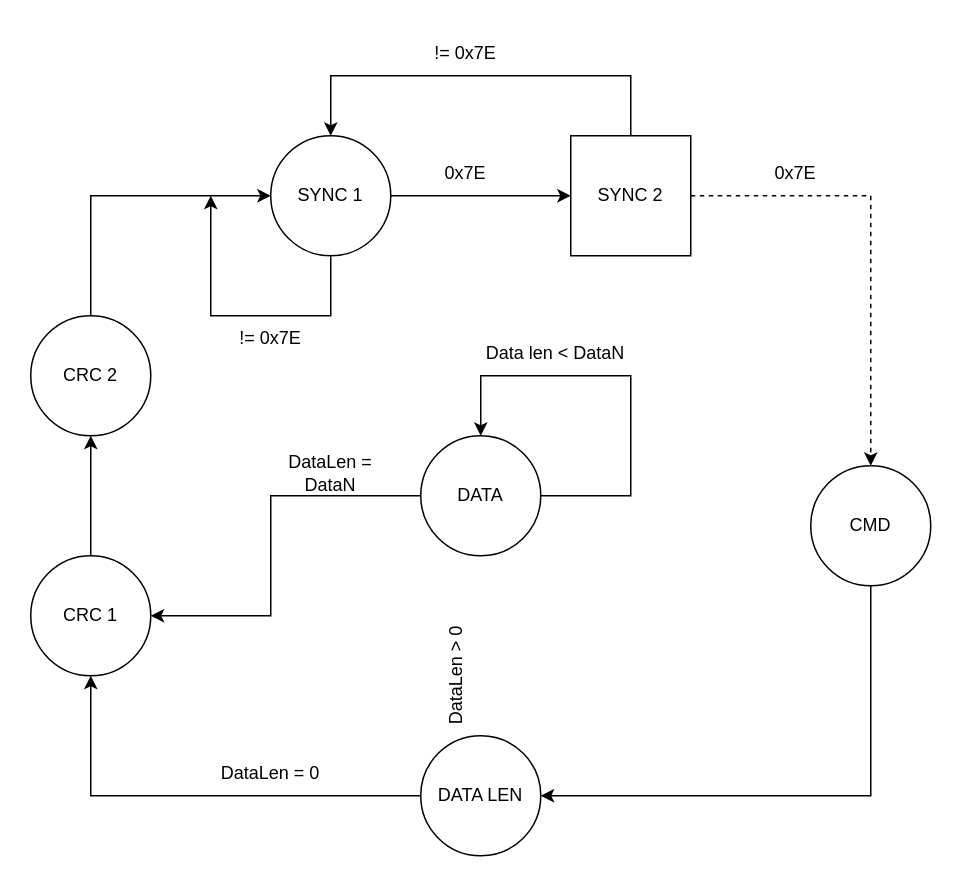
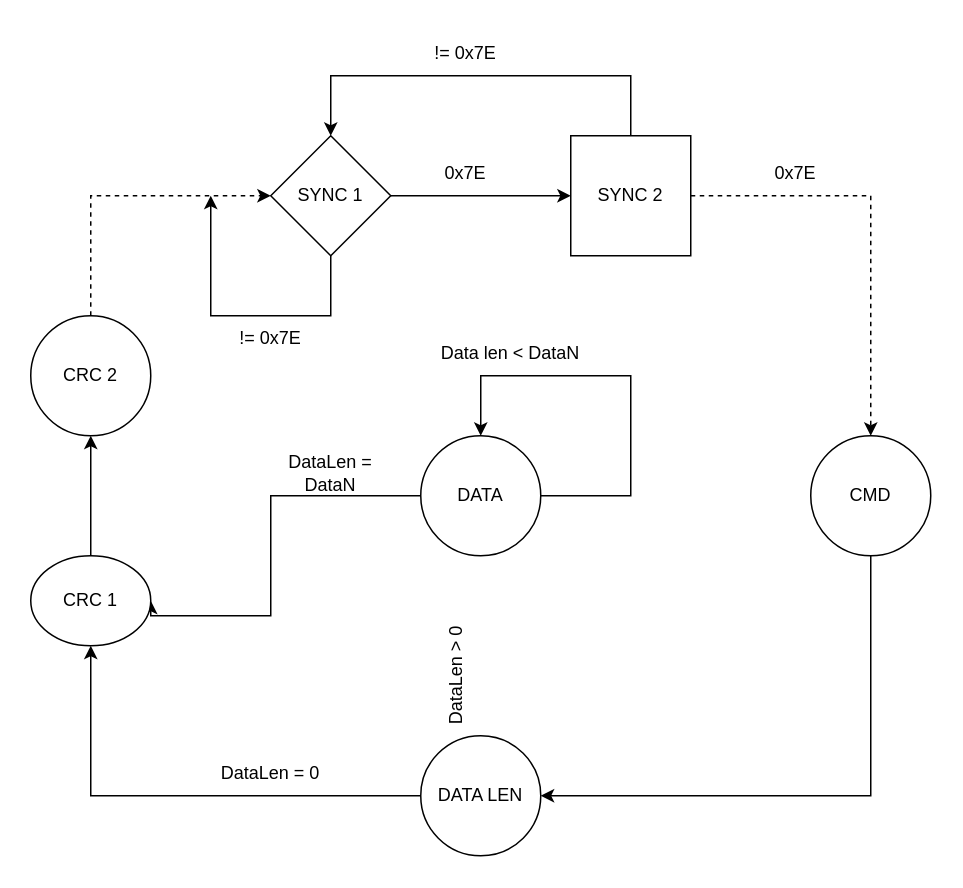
(117, 196) -> (117, 196)
(331, 196) -> (331, 196)
(556, 353) -> (511, 353)
(871, 526) -> (871, 496)
(91, 616) -> (91, 601)
